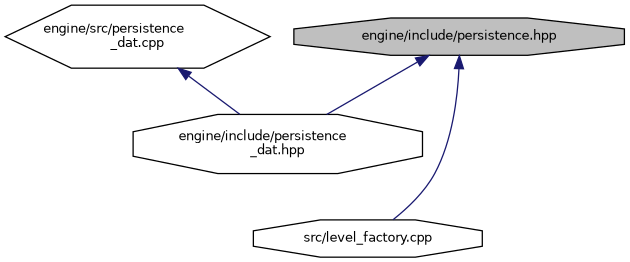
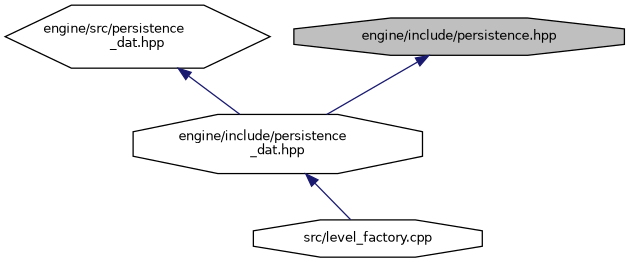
(138, 37) -> (138, 37)
(444, 153) -> (333, 201)
